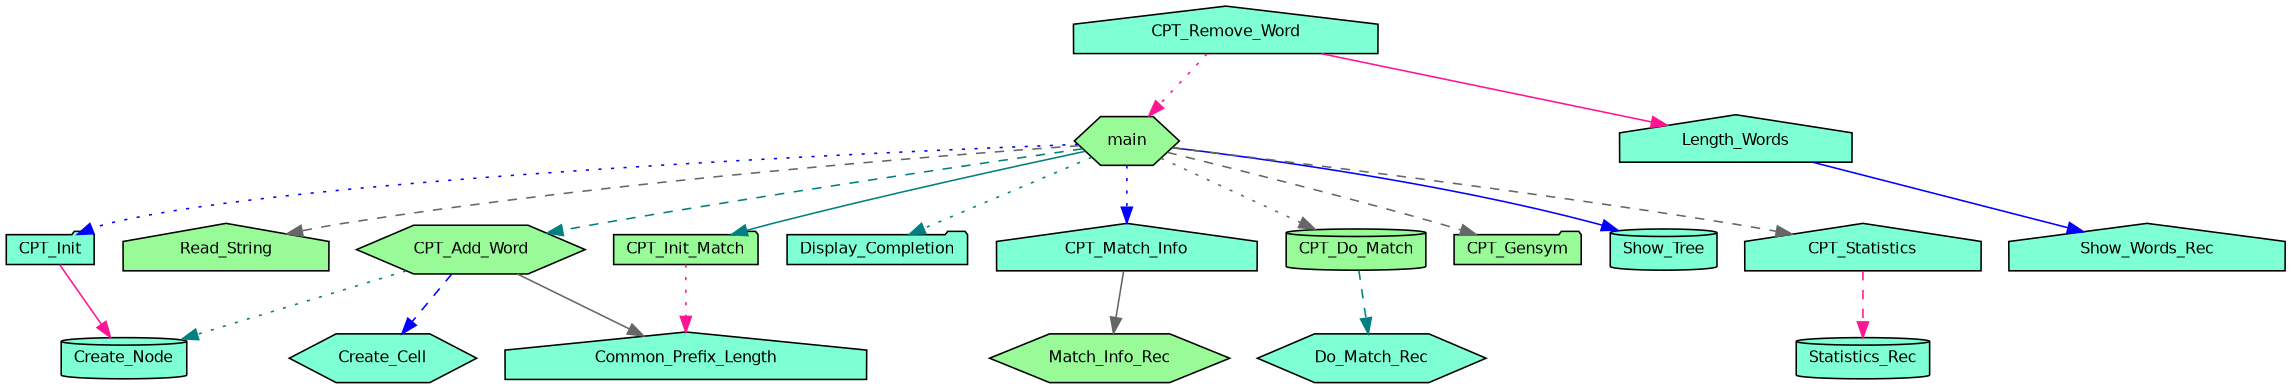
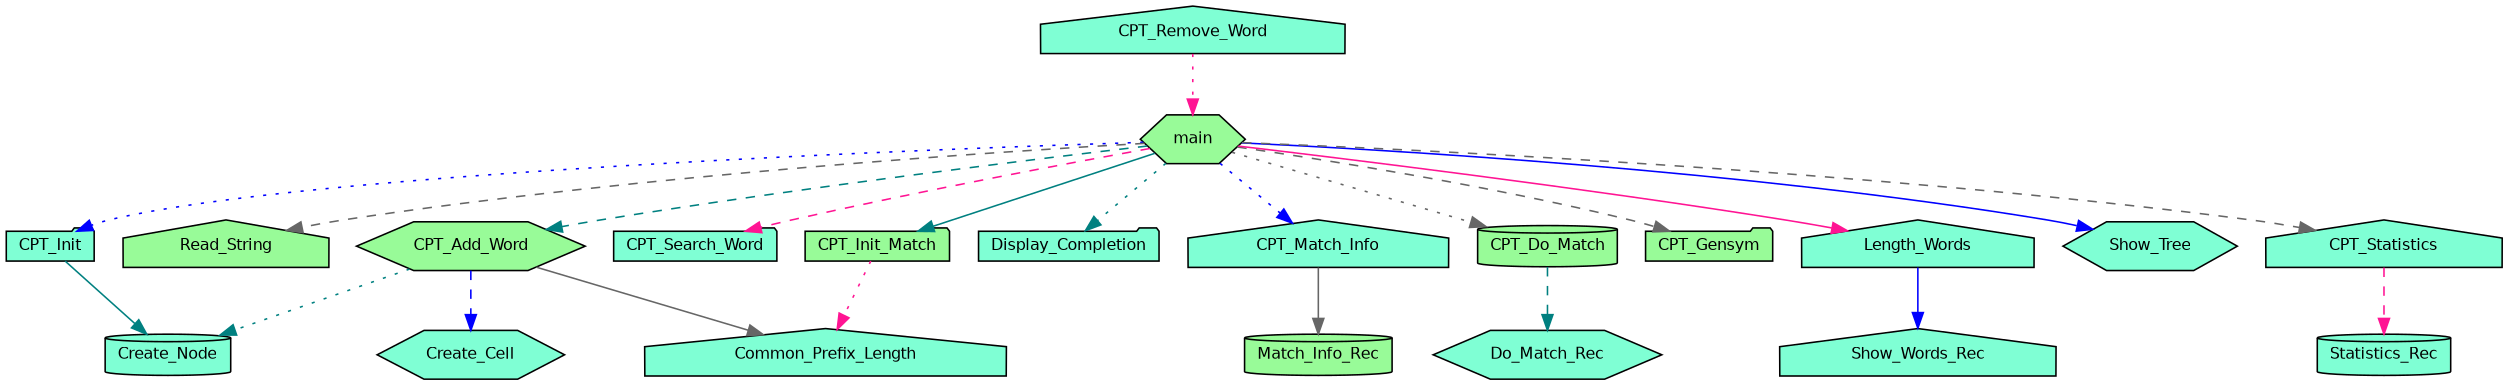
(1486, 88) -> (1536, 184)
none -> (695, 246)
(1664, 250) -> (2150, 246)
(80, 294) -> (100, 292)
(1110, 358) -> (1318, 355)
